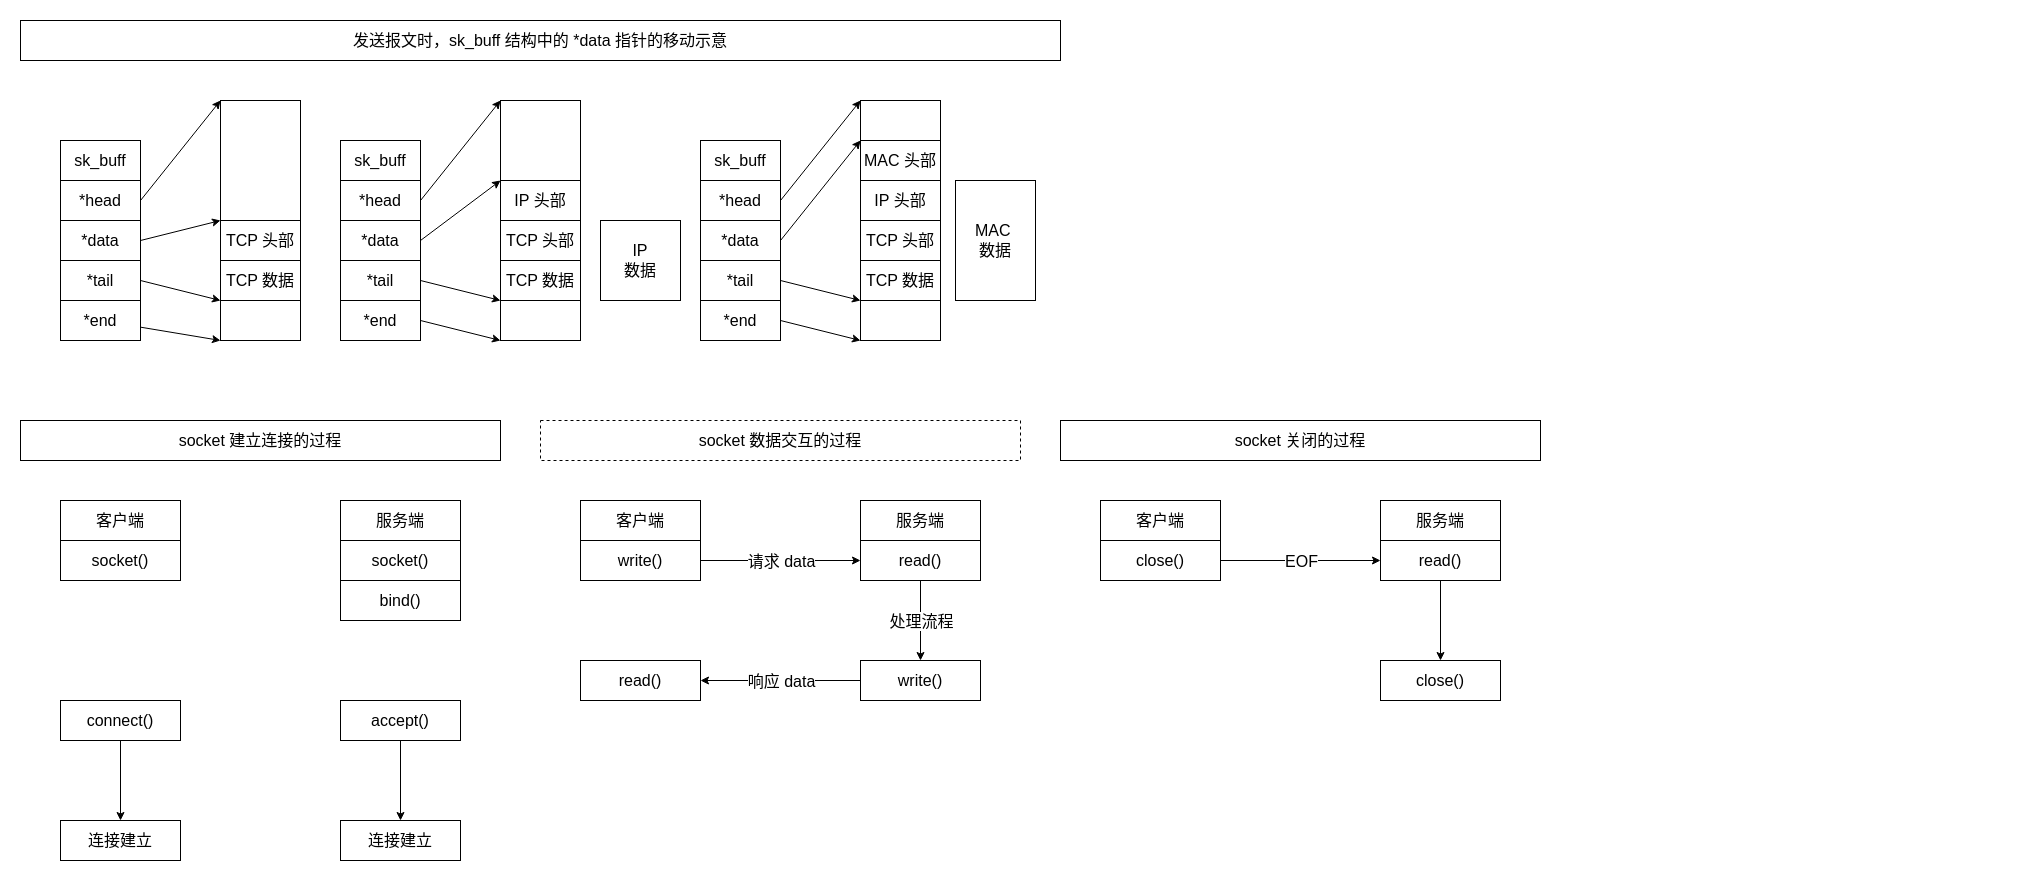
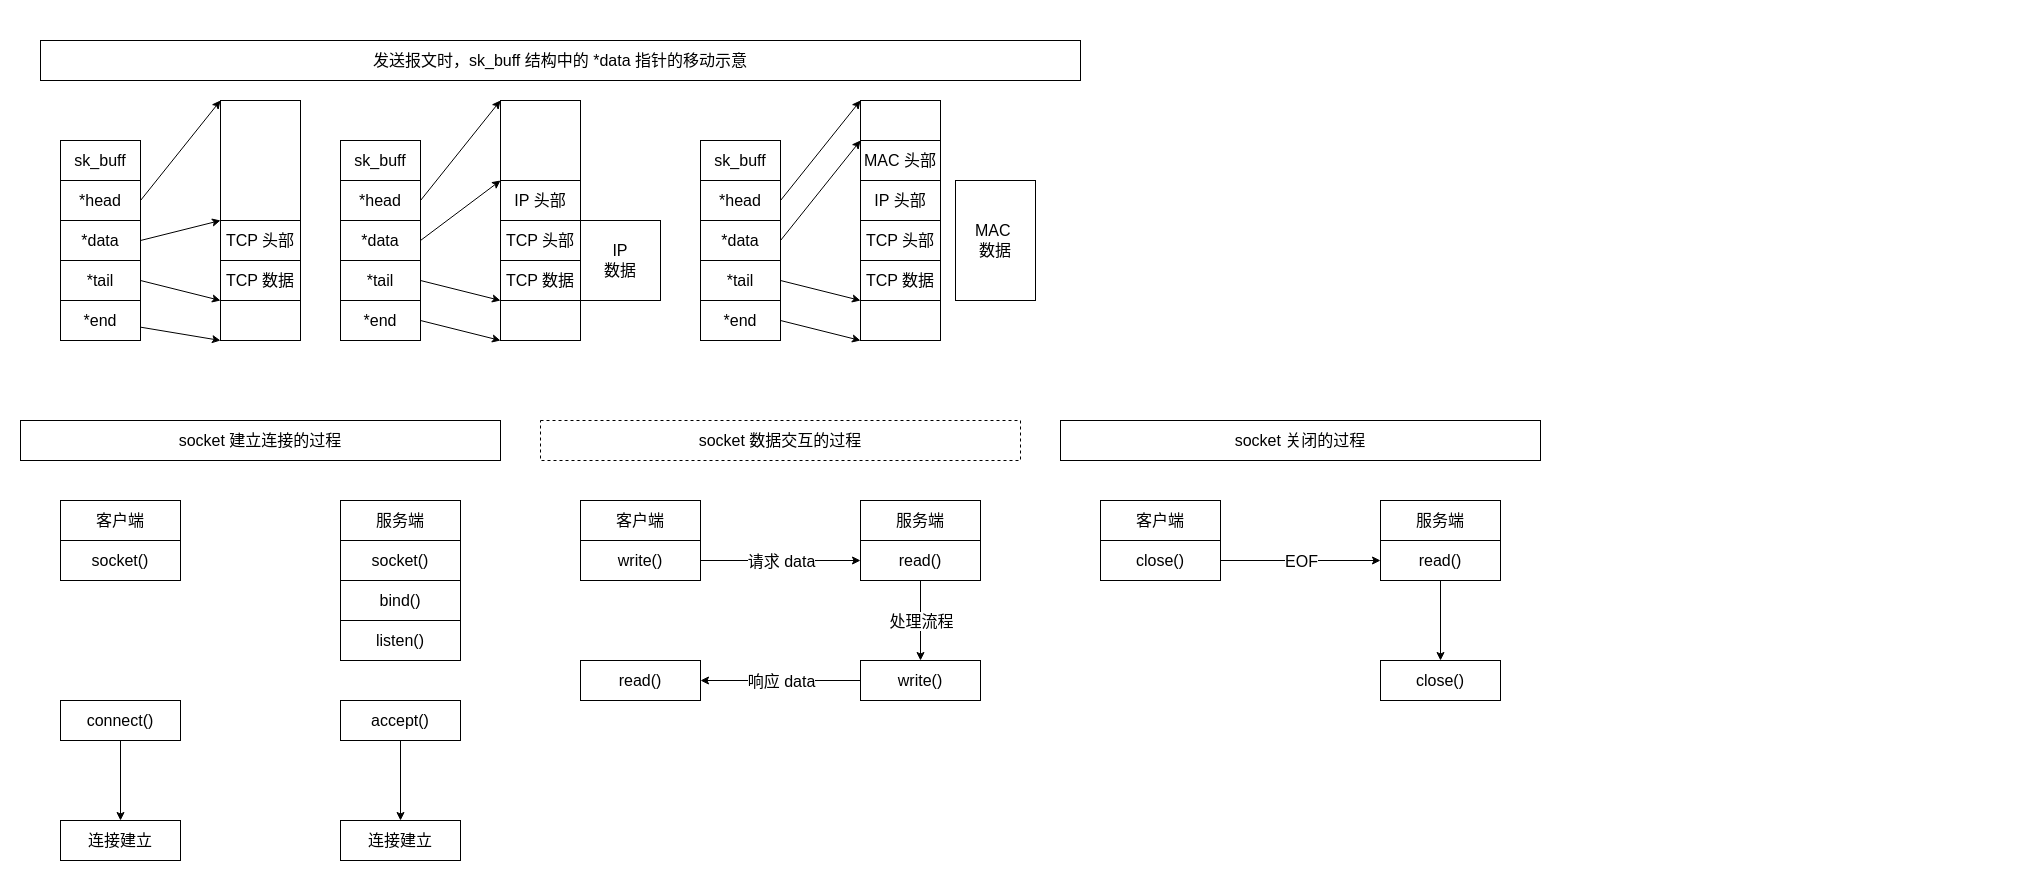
(541, 41) -> (561, 61)
(641, 261) -> (621, 261)
none -> (401, 641)
